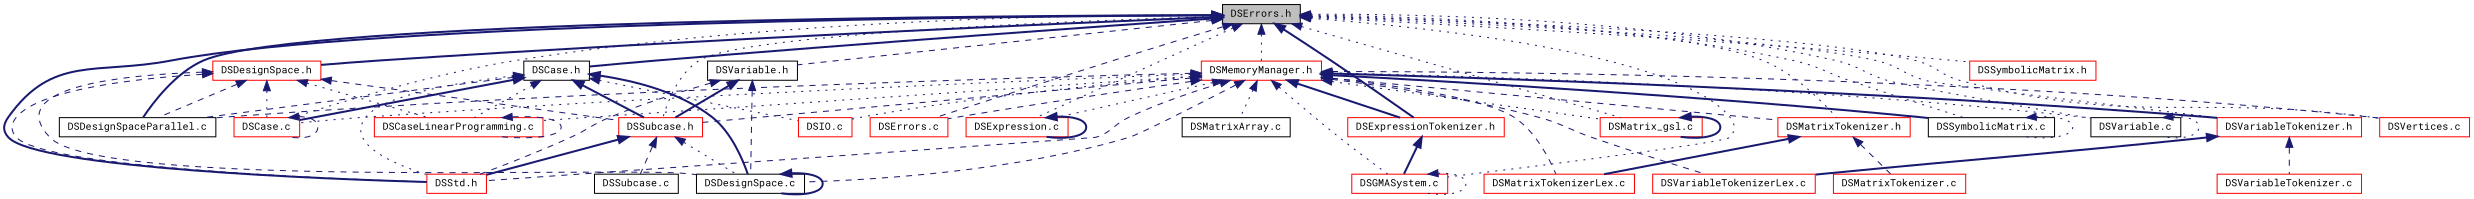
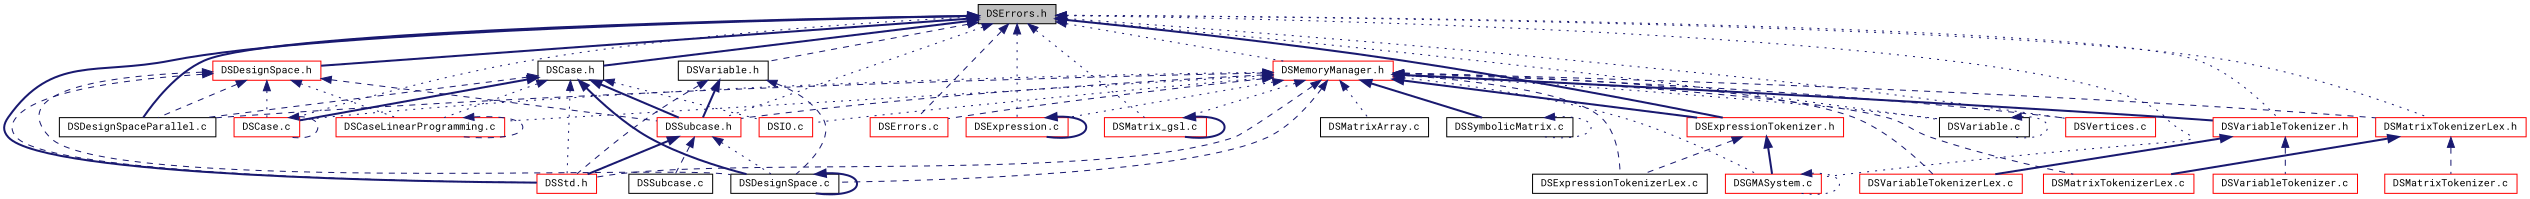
(1774, 57) -> none
(2033, 71) -> none
(1844, 127) -> (2451, 127)
none -> (1620, 184)
